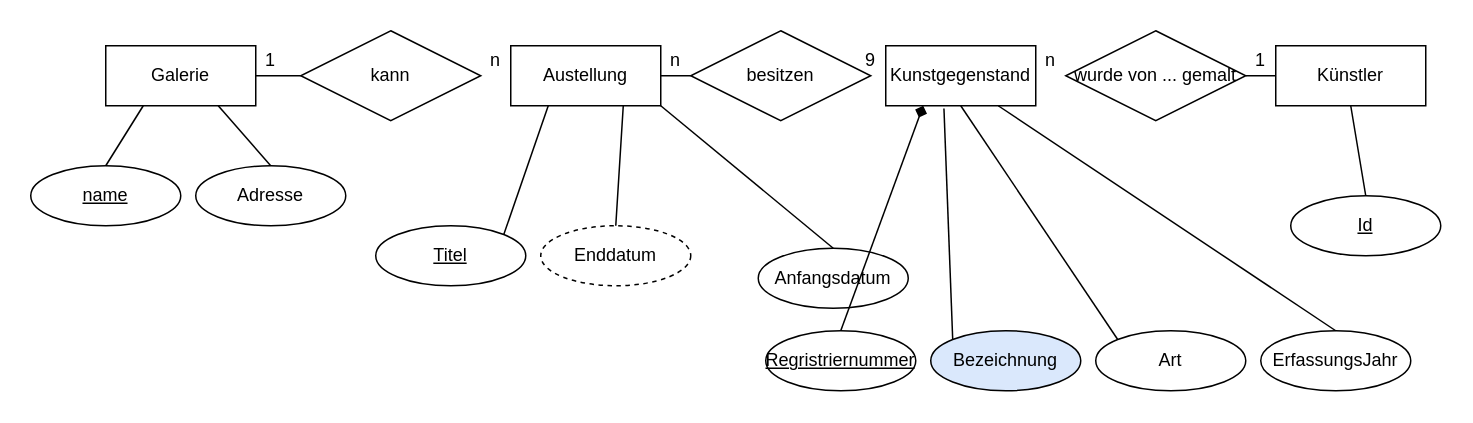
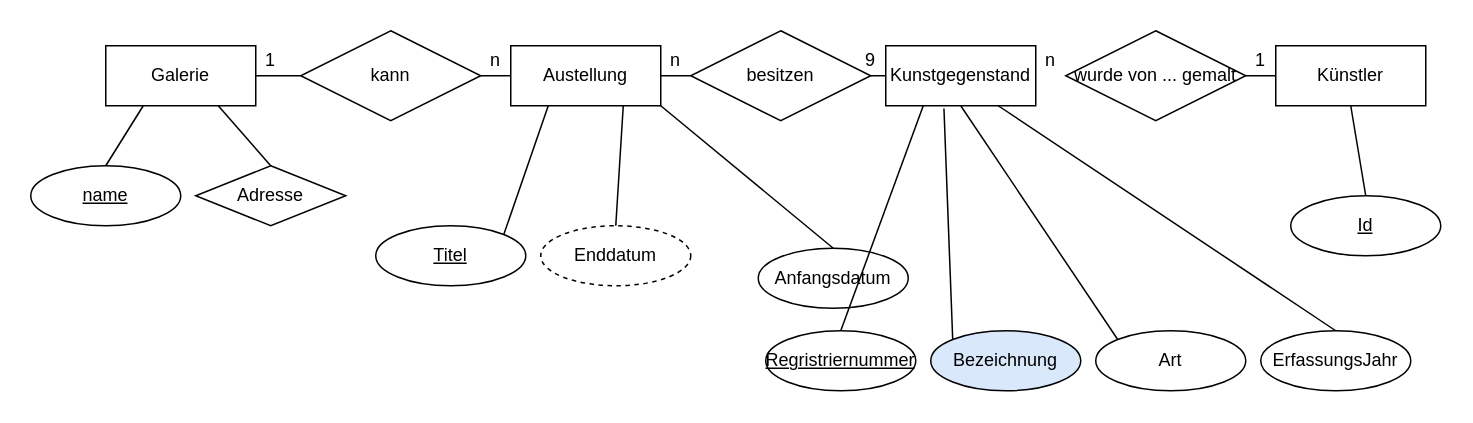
none -> (496, 76)
none -> (879, 76)
(919, 118) -> (921, 112)
(271, 196) -> (271, 196)
